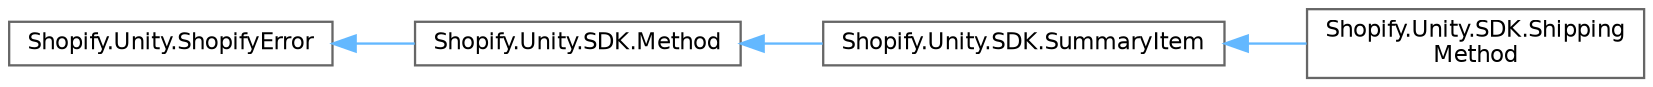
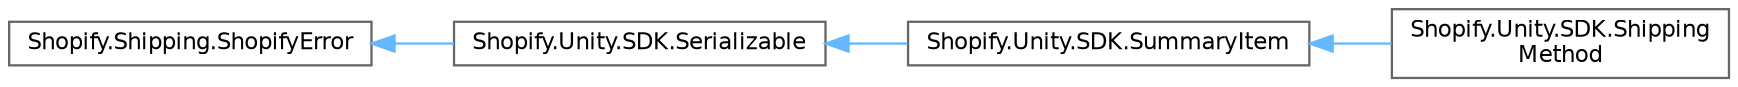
(171, 44) -> (190, 44)
(578, 44) -> (640, 44)
